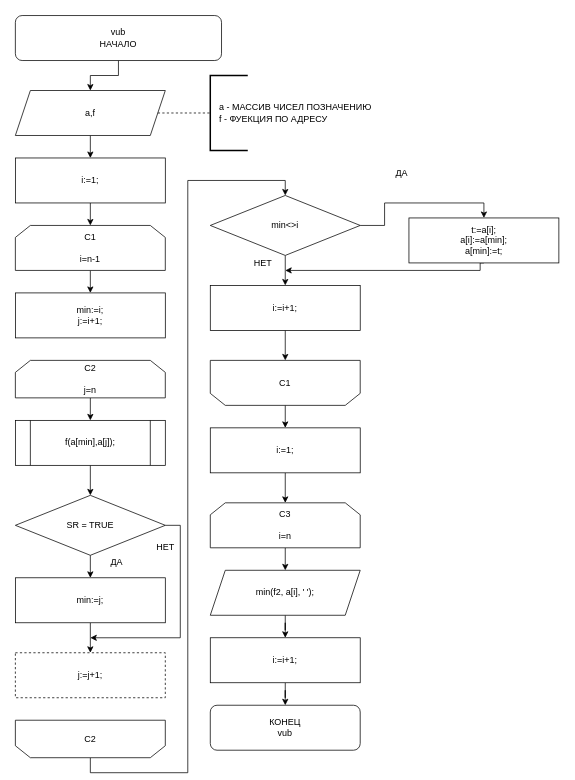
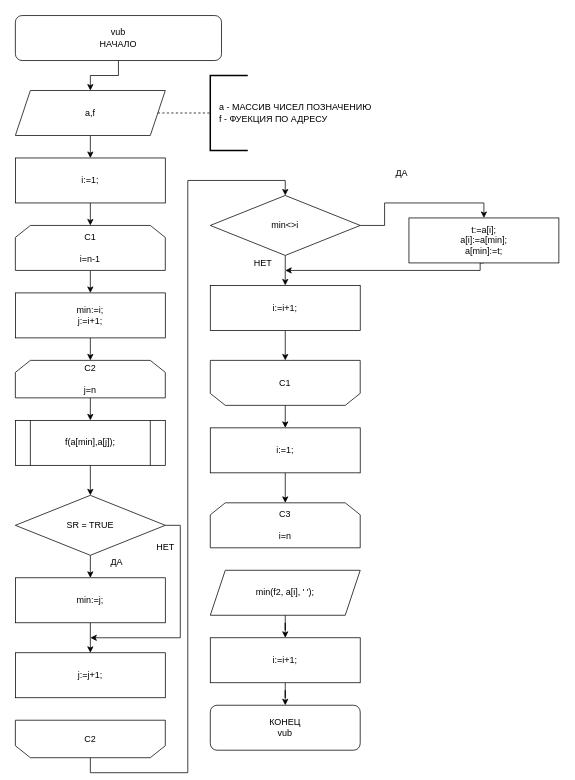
none -> (90, 346)
(285, 556) -> none
(90, 675) -> (90, 675)
